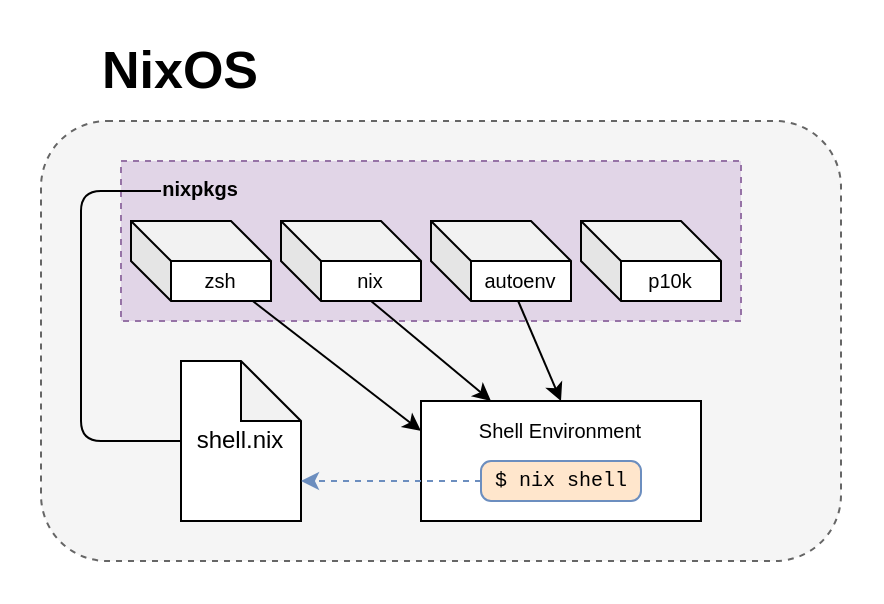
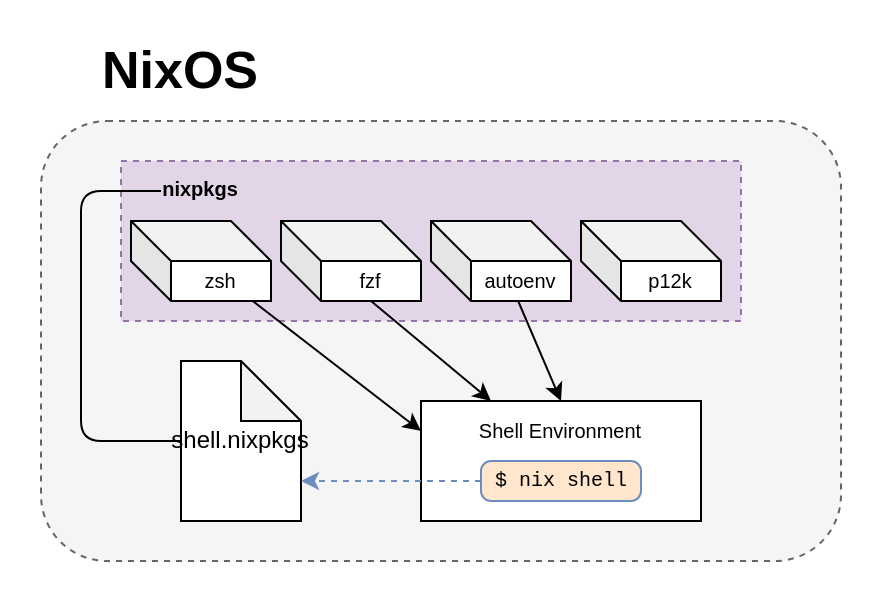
(371, 281) -> (371, 281)
(671, 281) -> (671, 281)
(241, 441) -> (241, 441)
